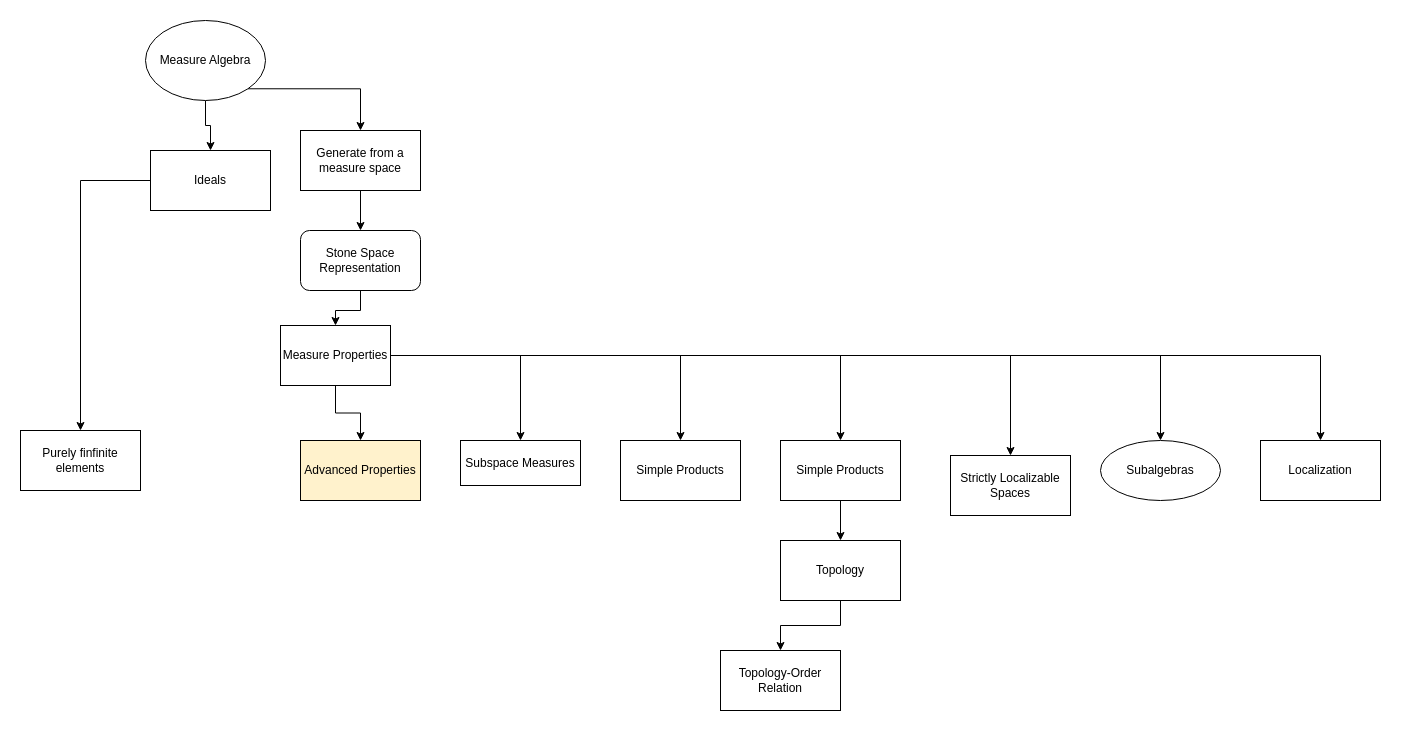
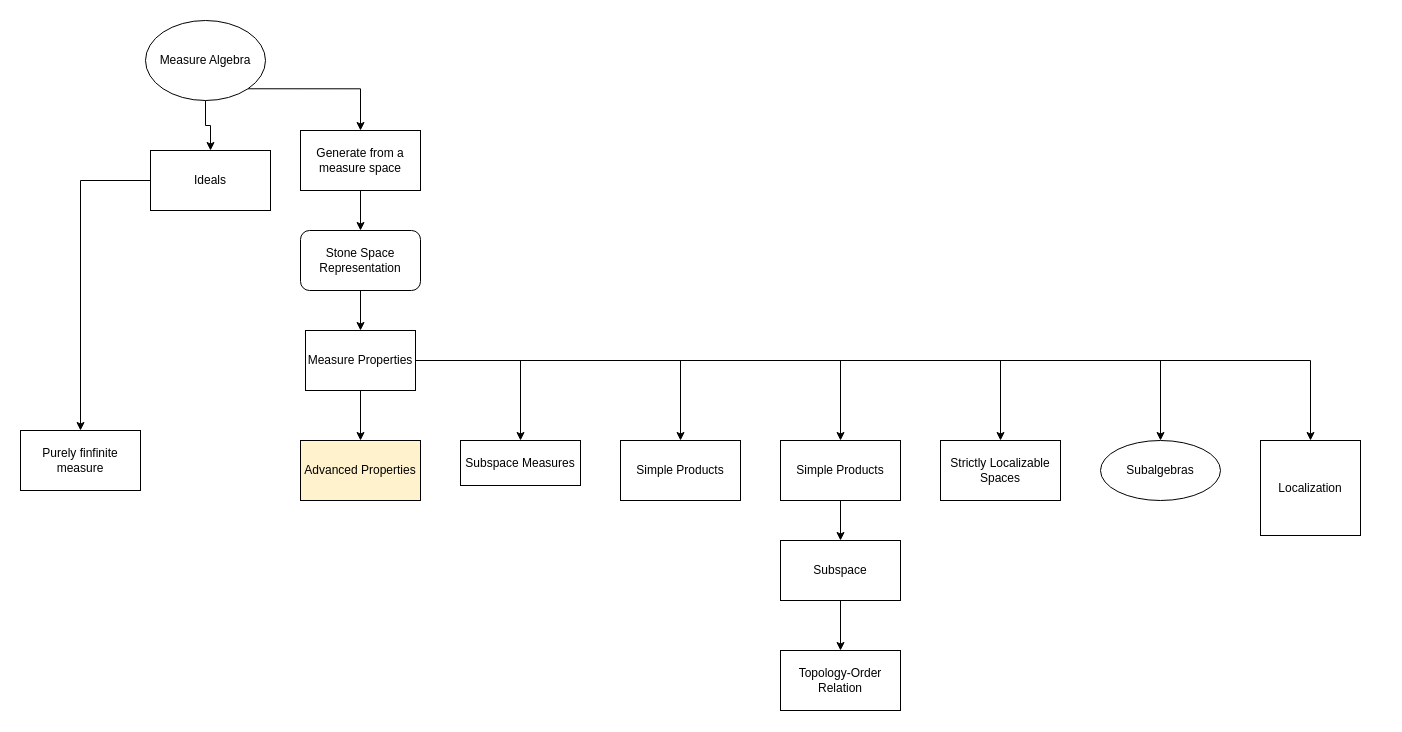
(336, 356) -> (361, 361)
(81, 461) -> (81, 461)
(1321, 471) -> (1311, 488)
(1011, 486) -> (1001, 471)
(841, 571) -> (841, 571)
(781, 681) -> (841, 681)
